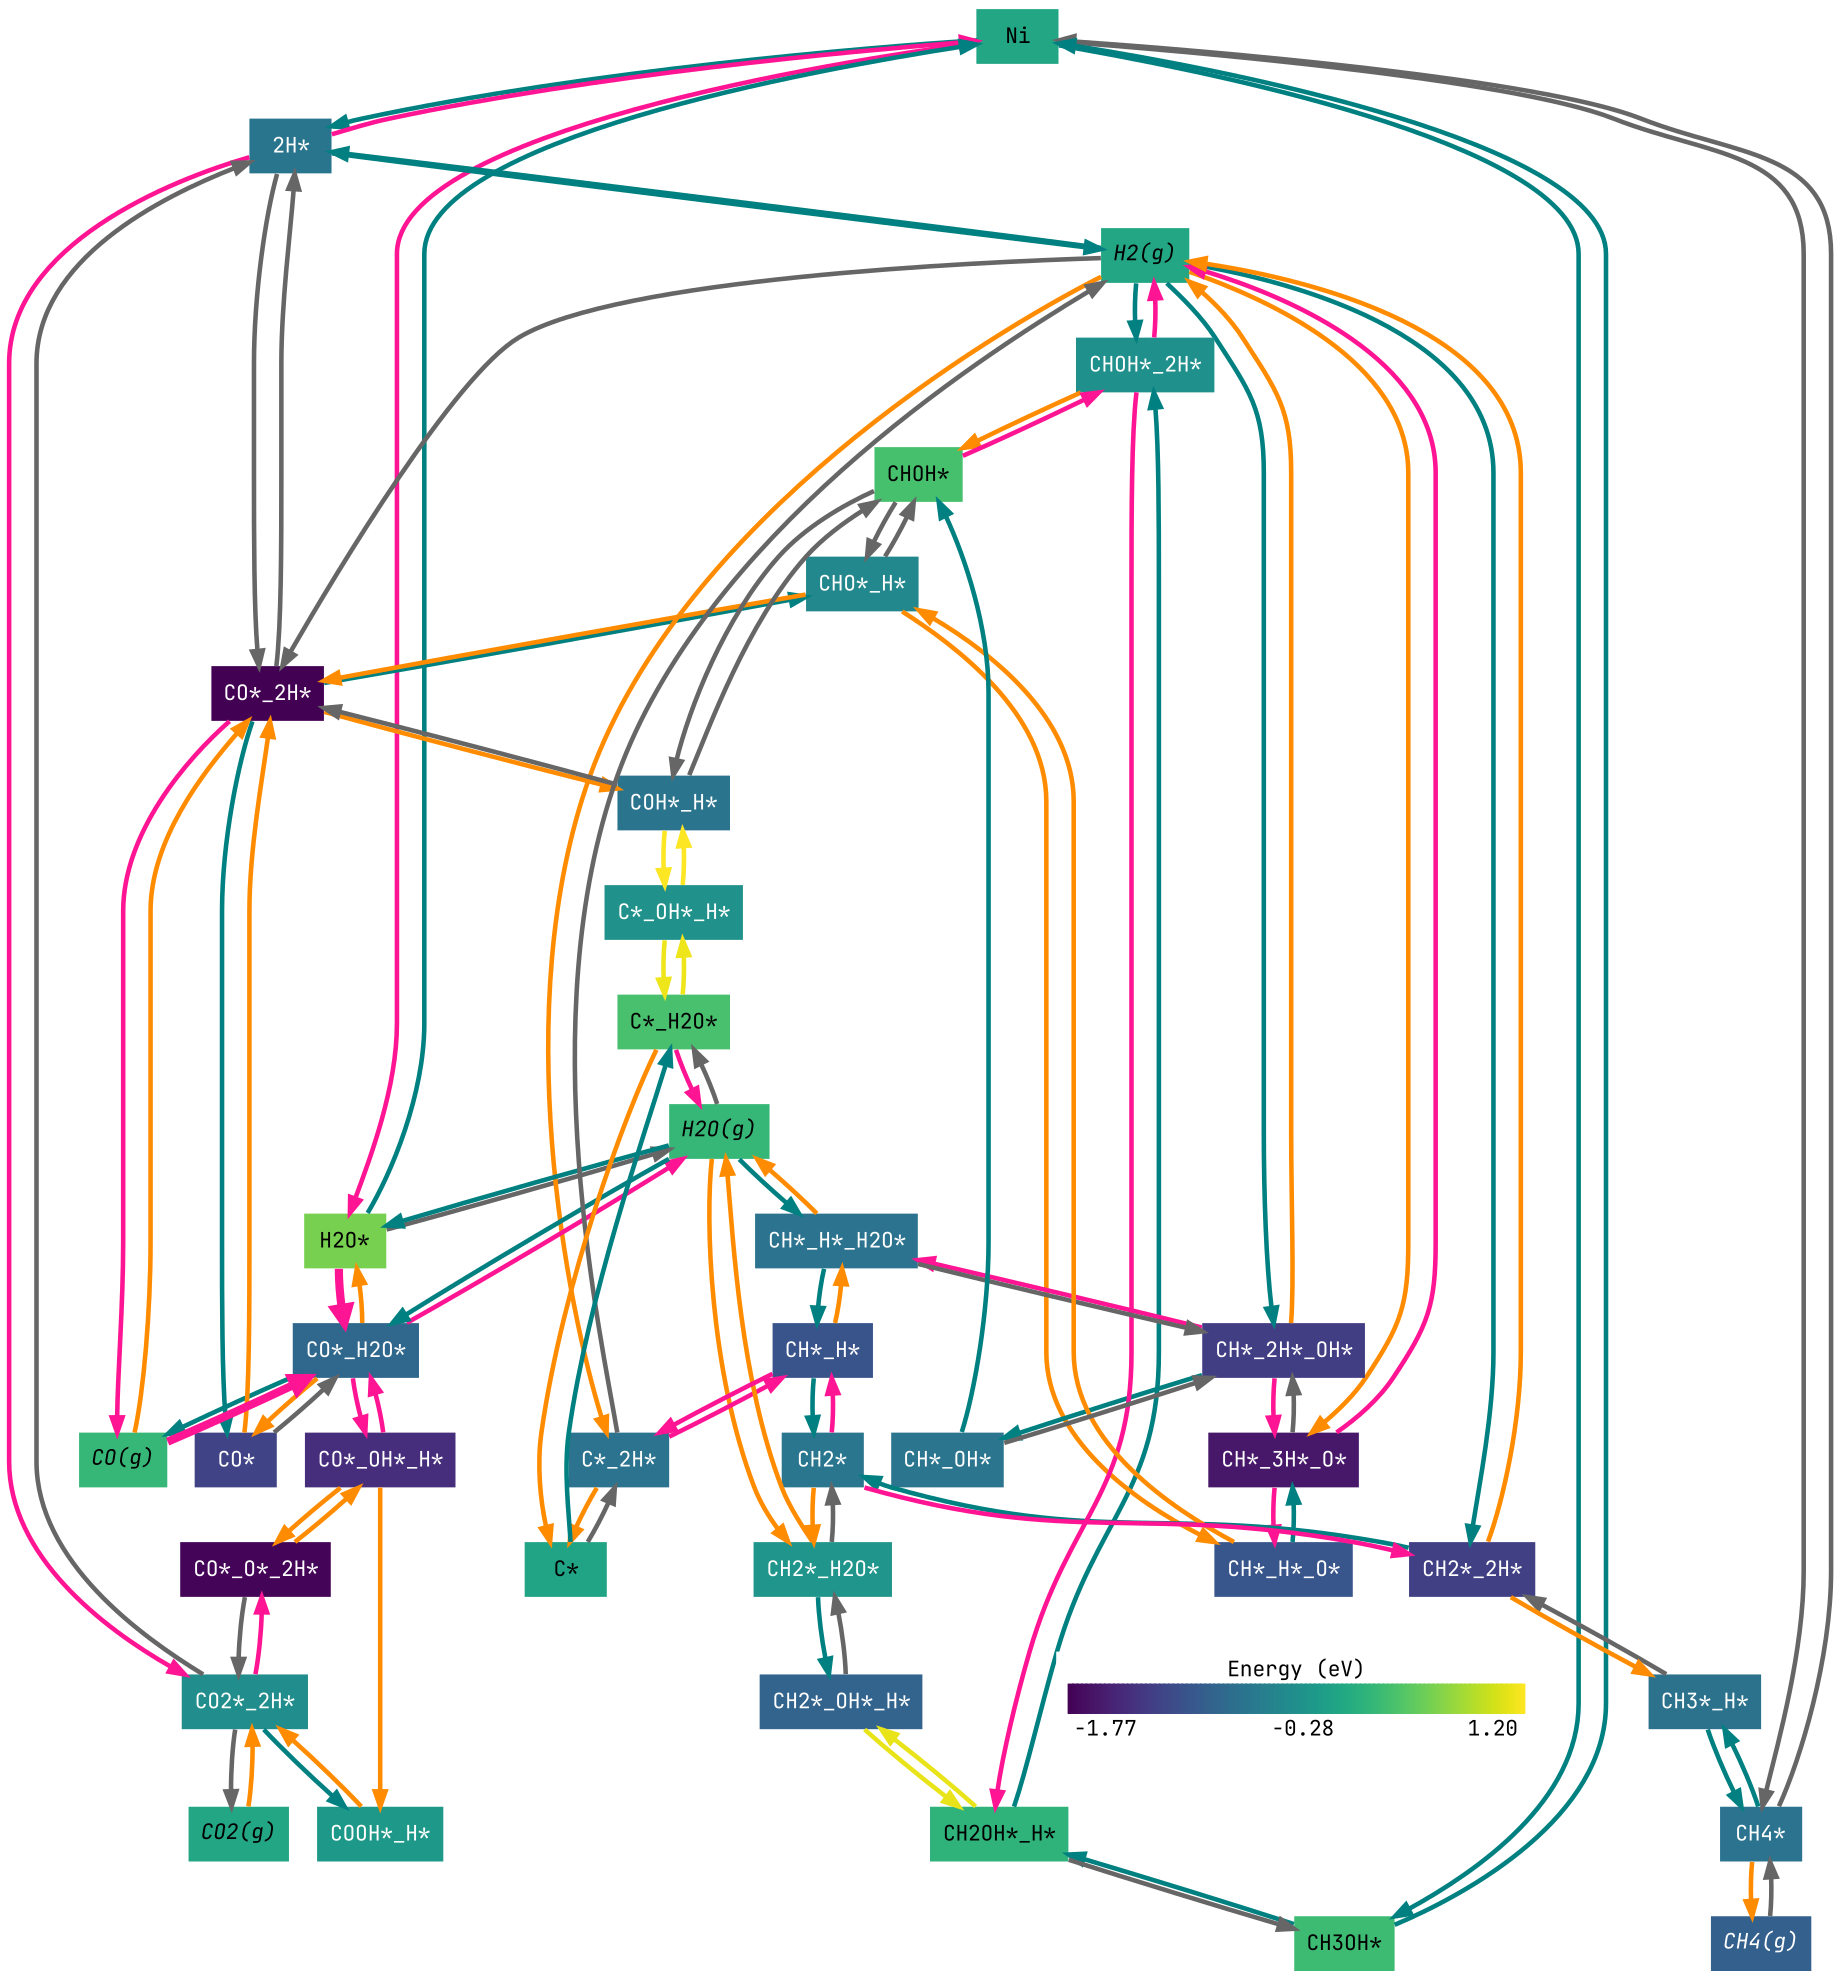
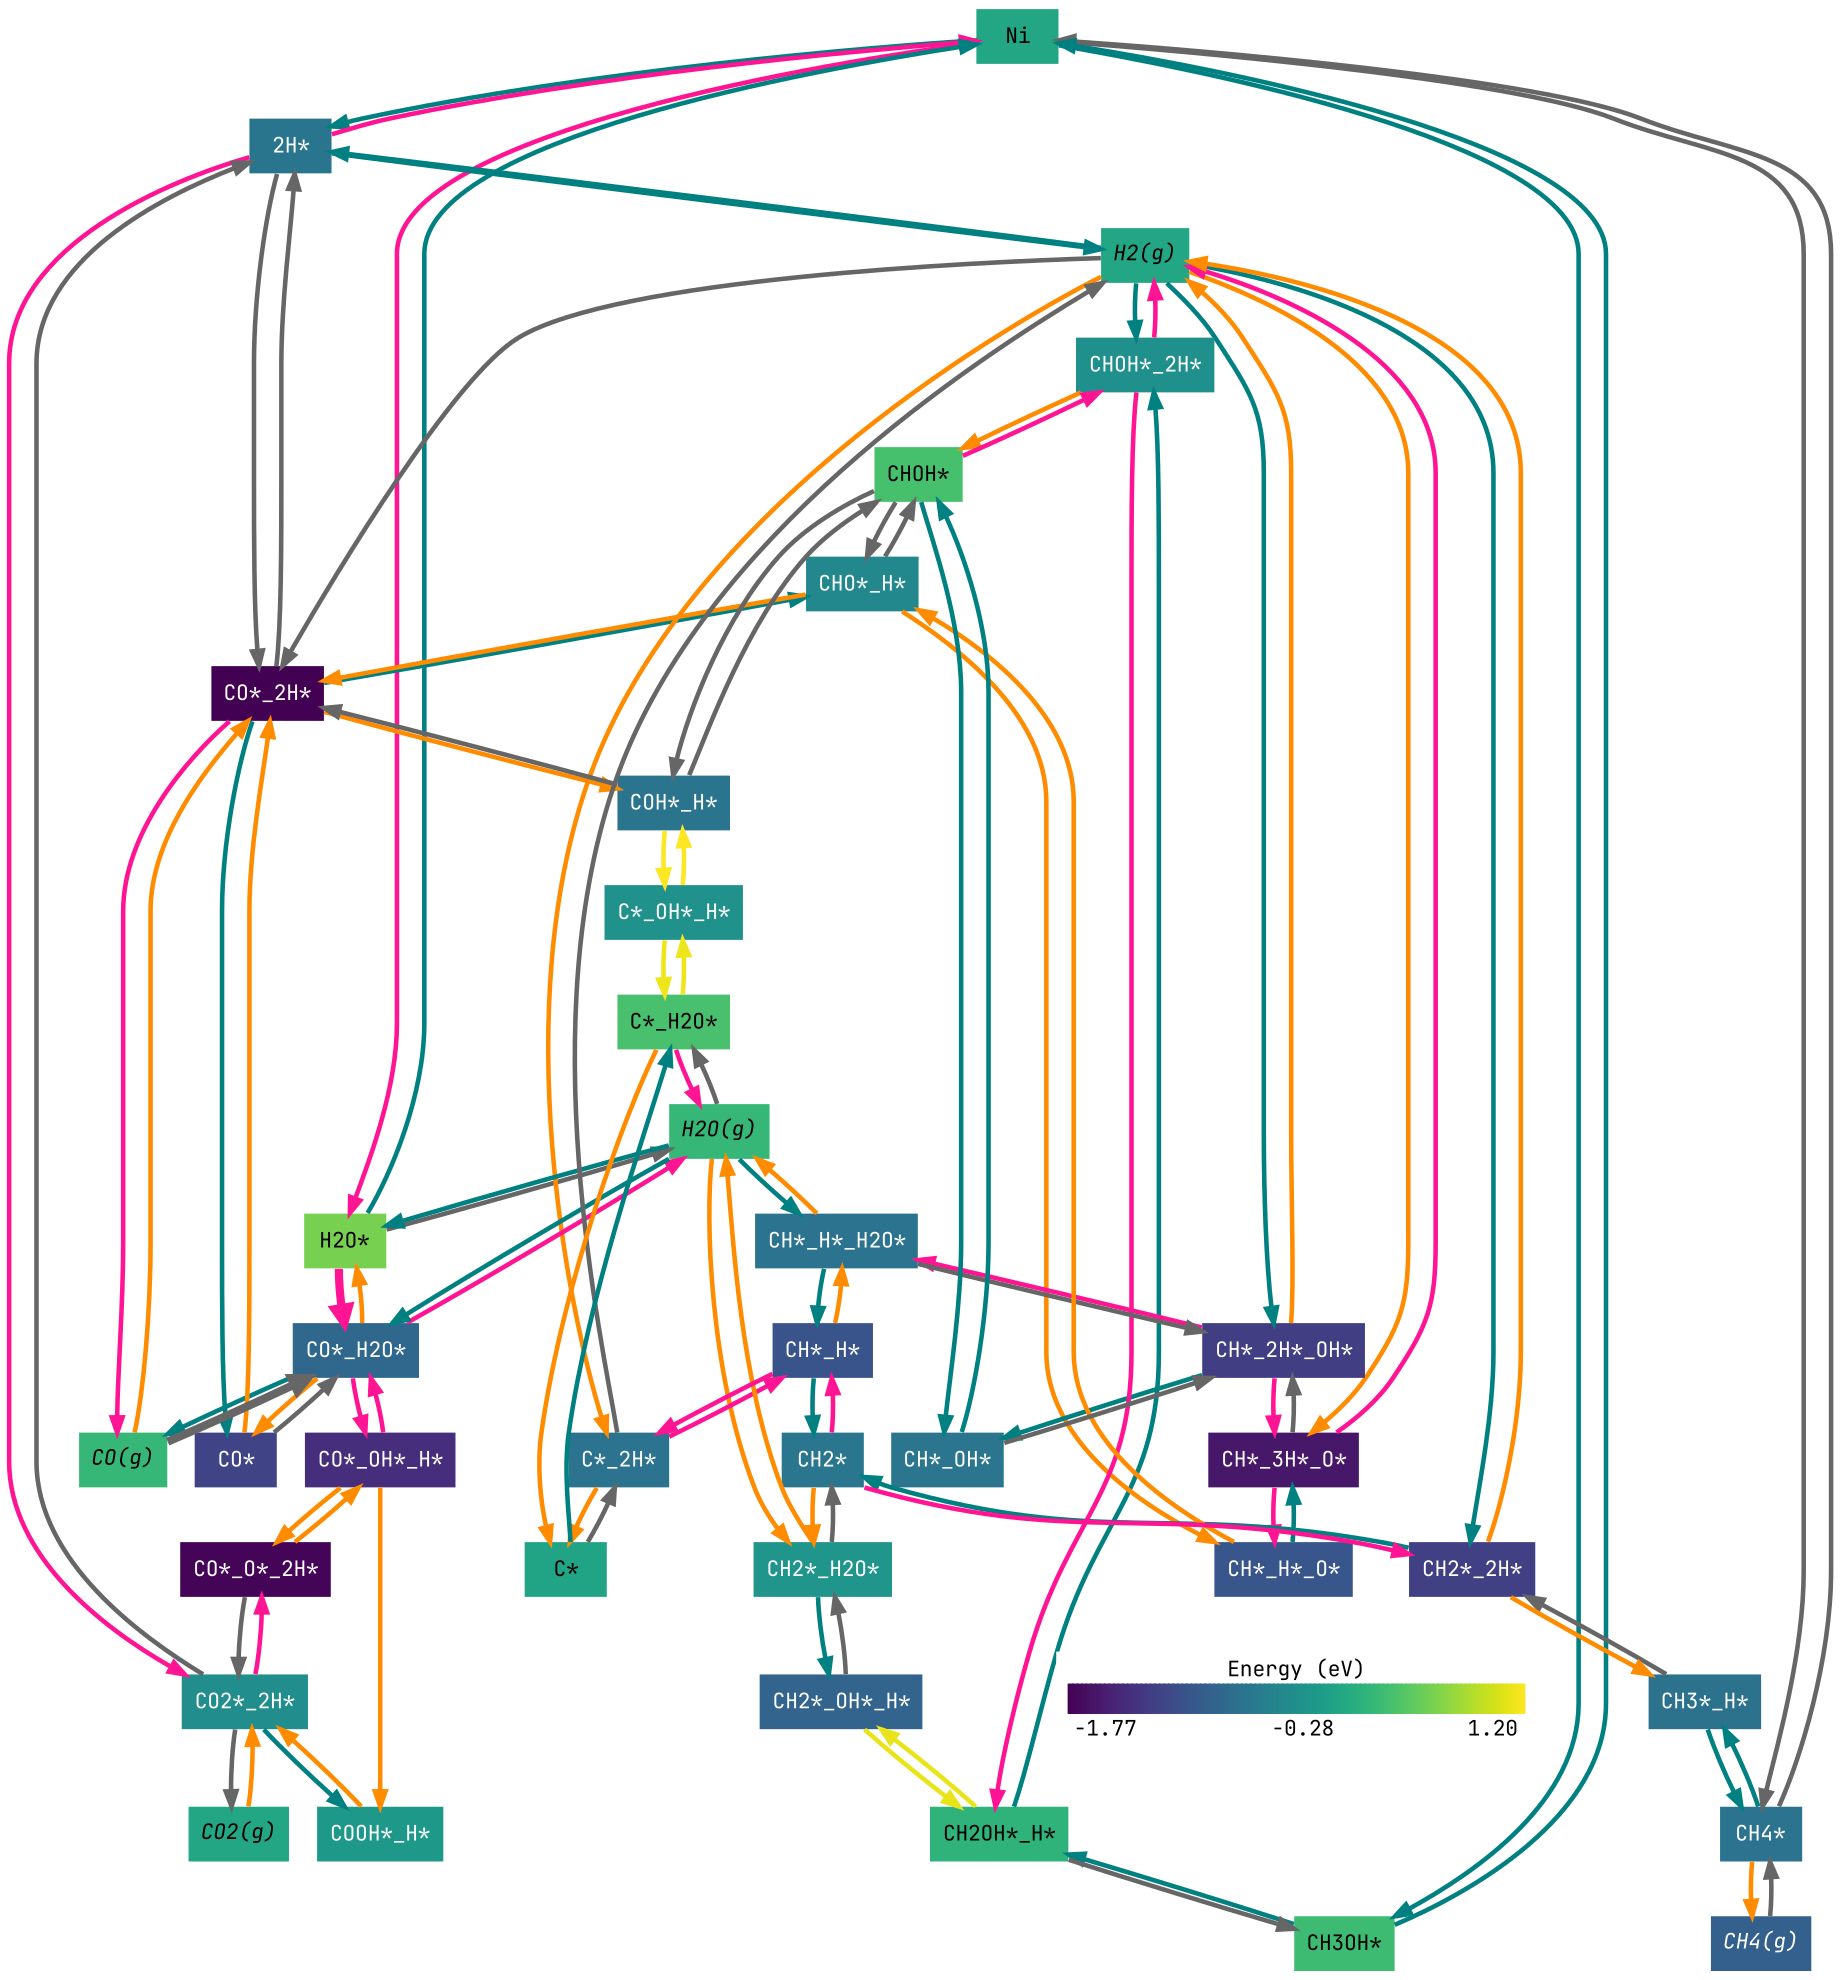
none -> (961, 957)
(231, 1414) -> (231, 1414)
